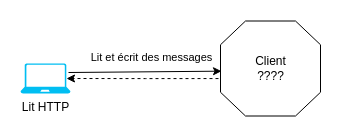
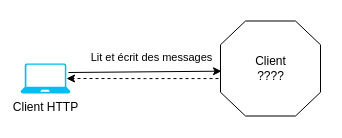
(46, 108) -> (46, 108)
